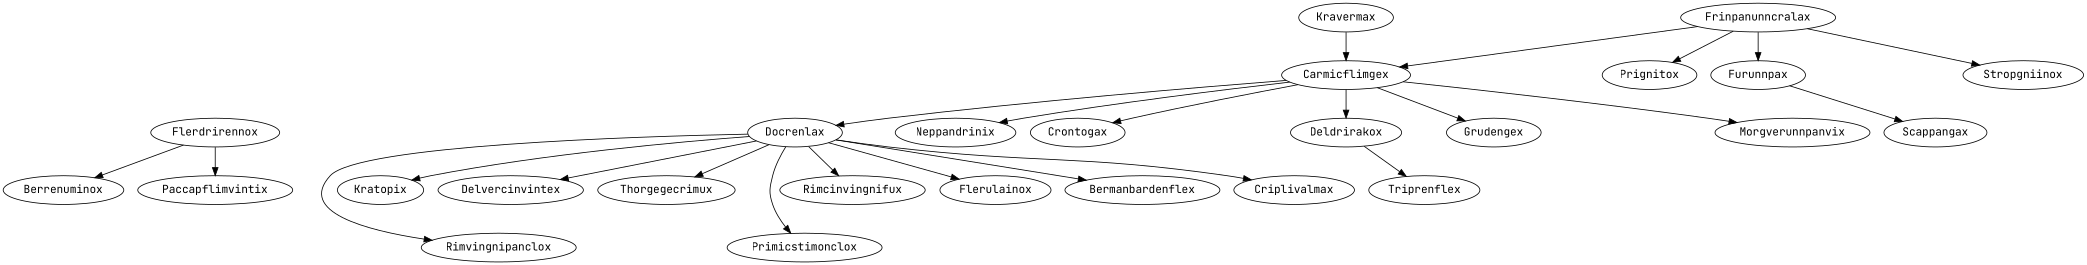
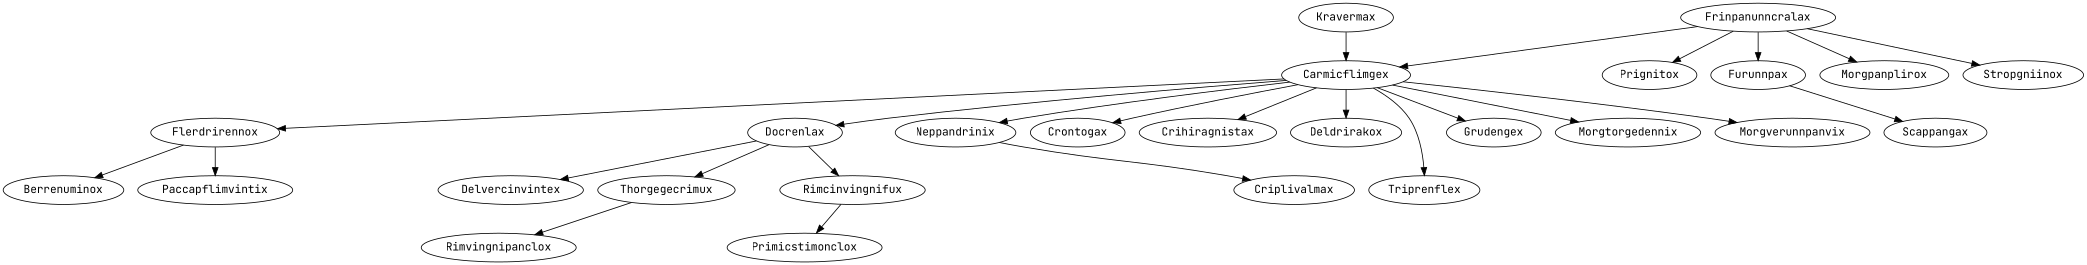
none -> (1884, 75)
none -> (785, 104)
none -> (1208, 133)
none -> (1628, 133)
(468, 148) -> (587, 217)
(1040, 159) -> (1121, 161)
(1382, 159) -> (1410, 120)
(770, 187) -> (831, 216)
(381, 190) -> none
(995, 190) -> none
(1142, 190) -> none
